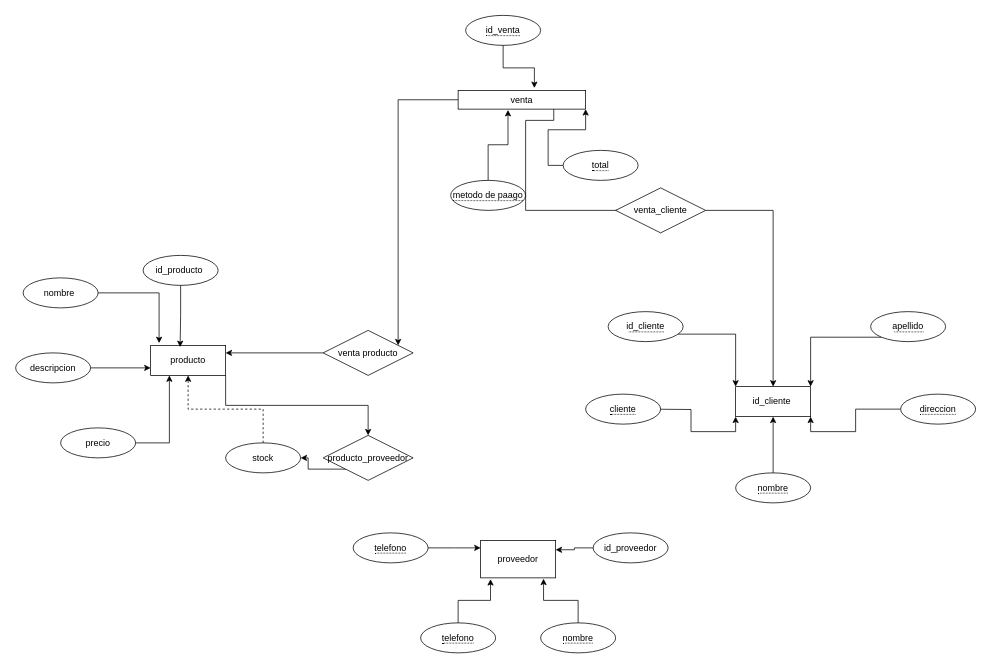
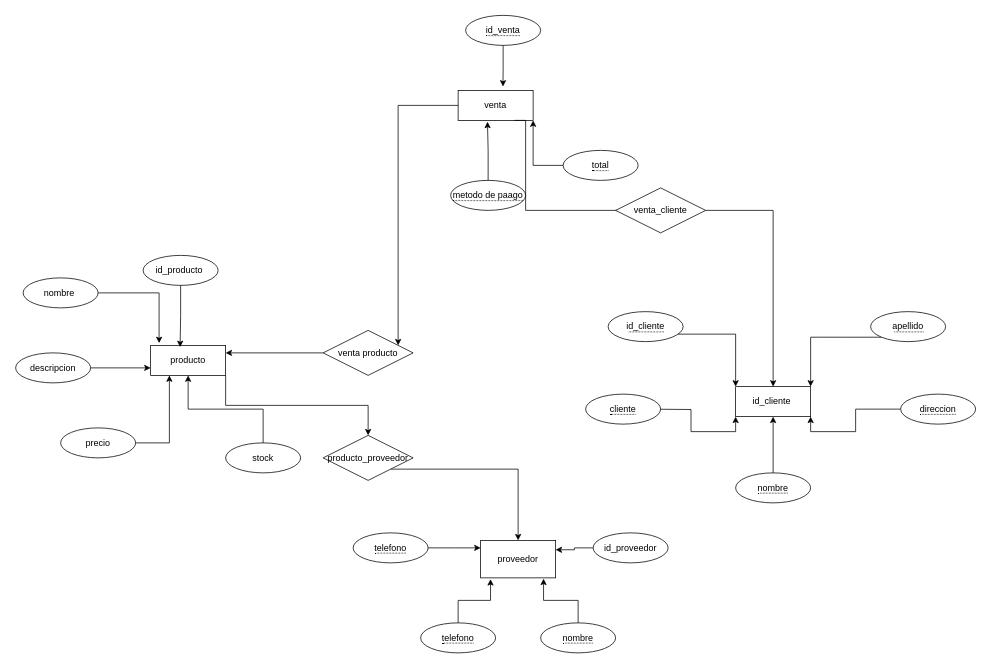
(522, 100) -> (495, 105)
(228, 409) -> (228, 409)
(308, 466) -> (517, 469)
